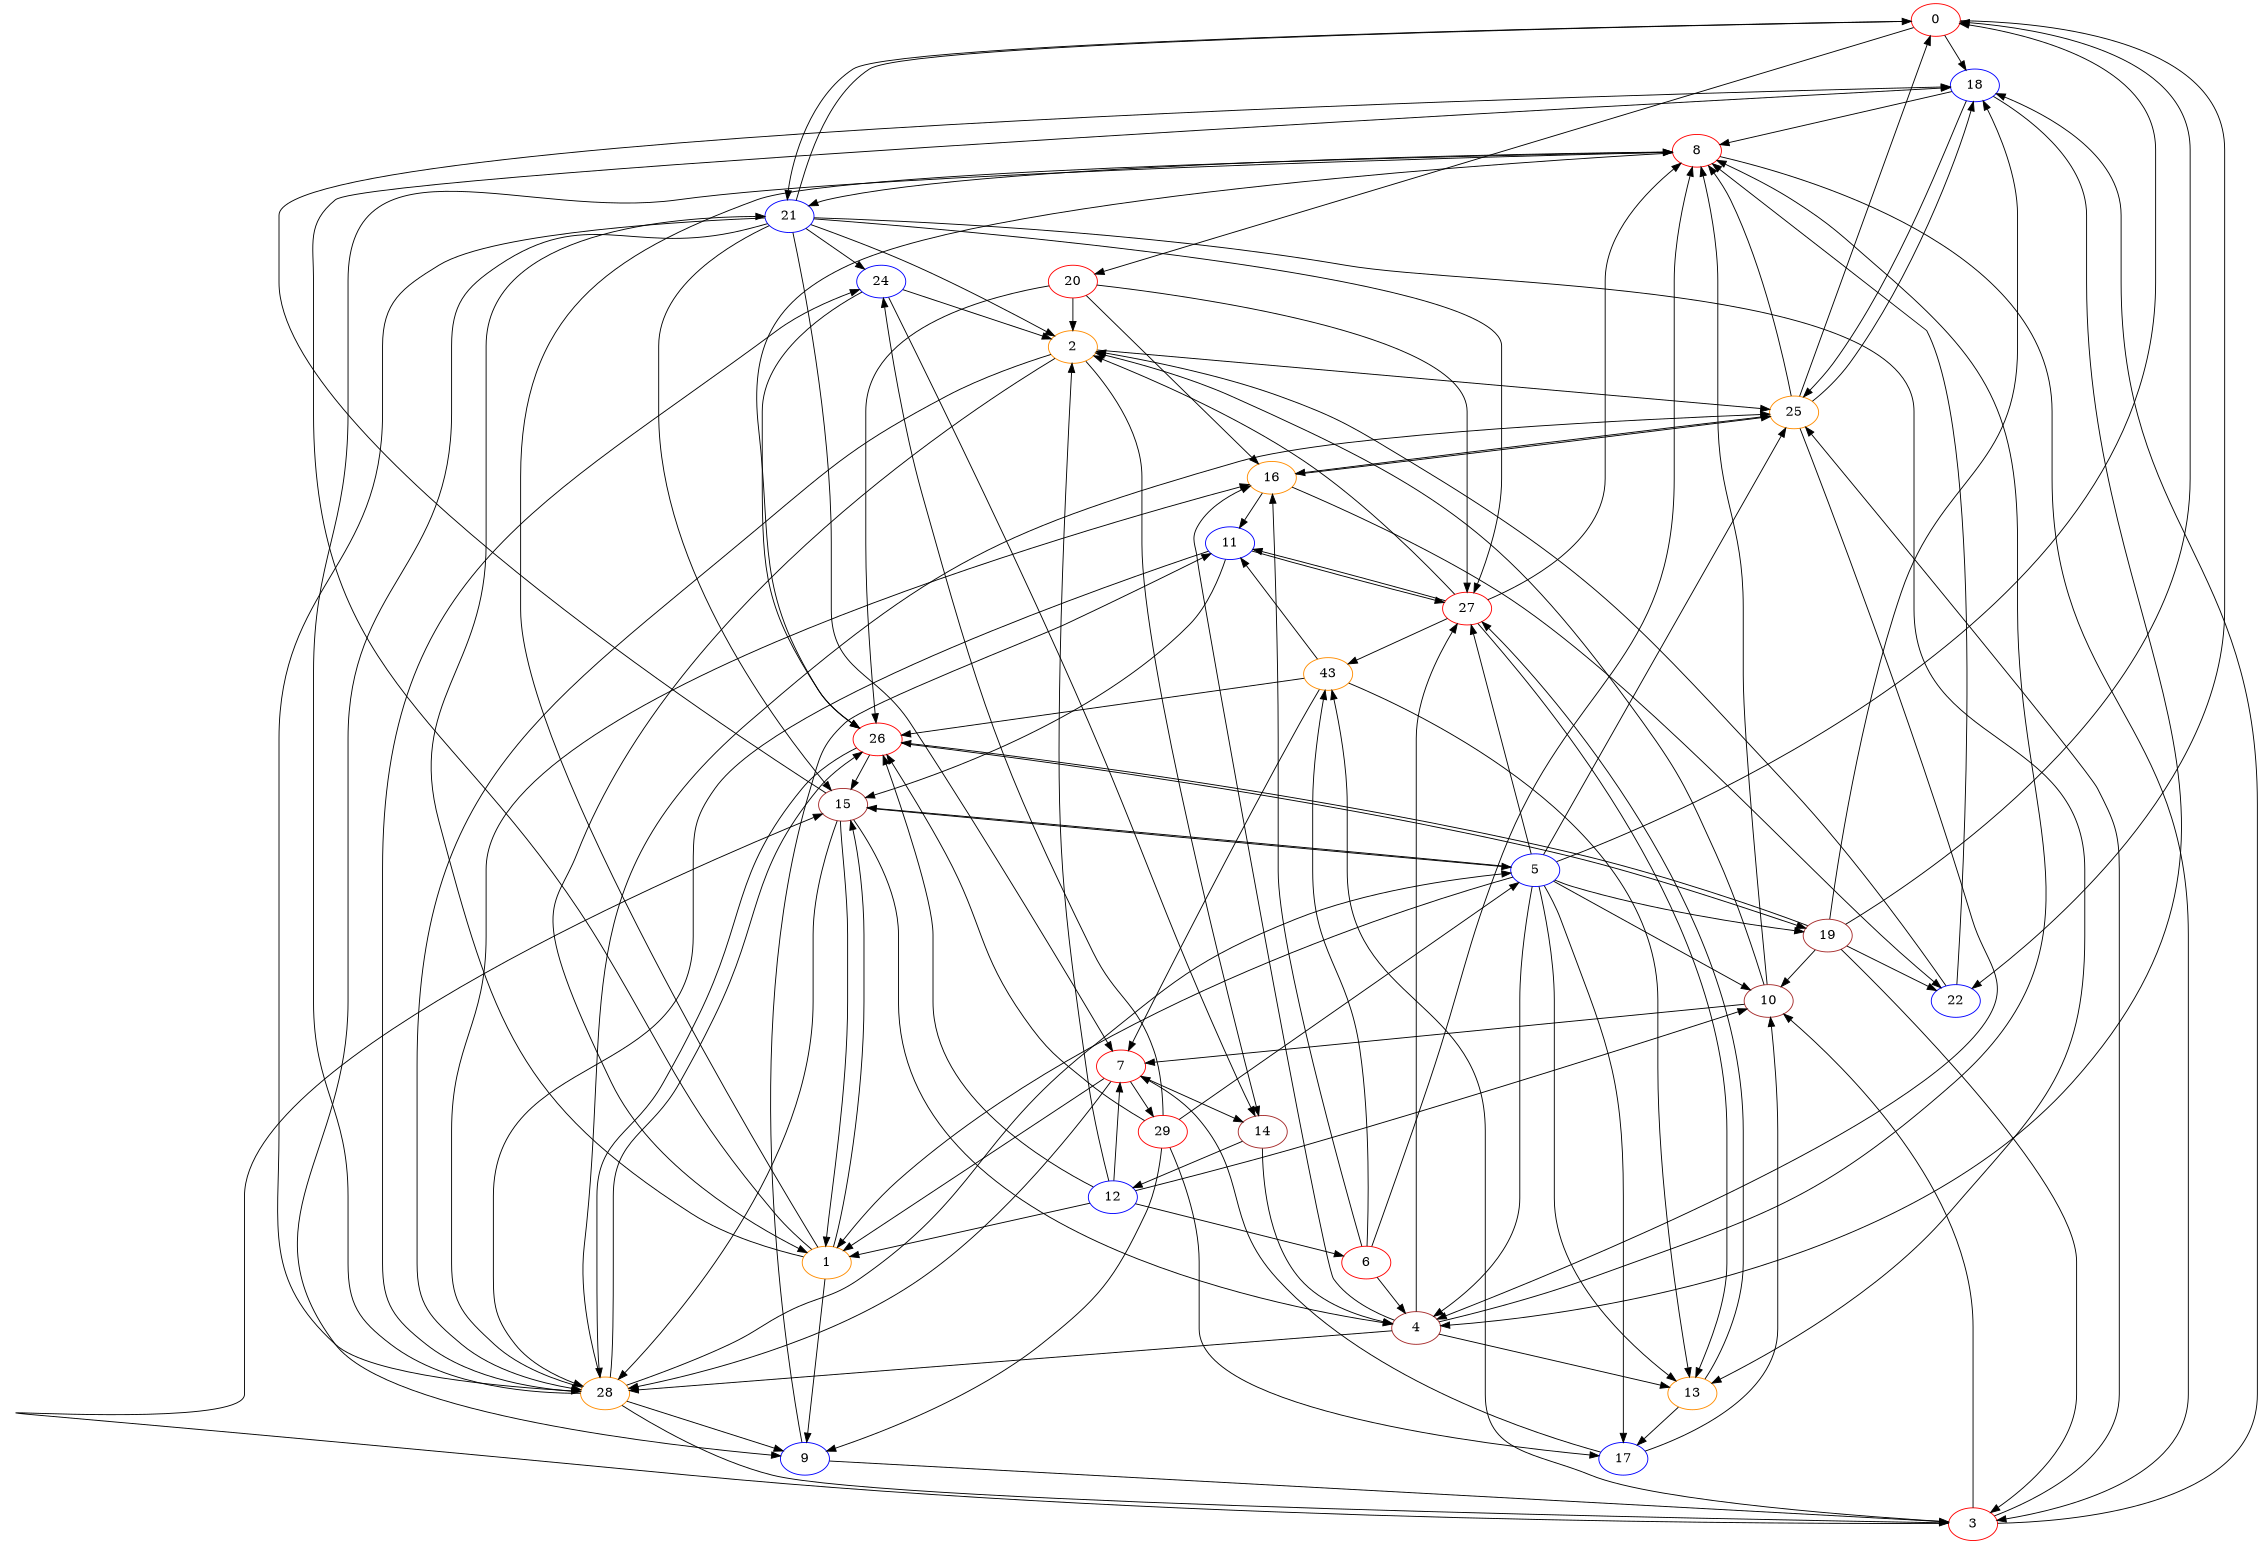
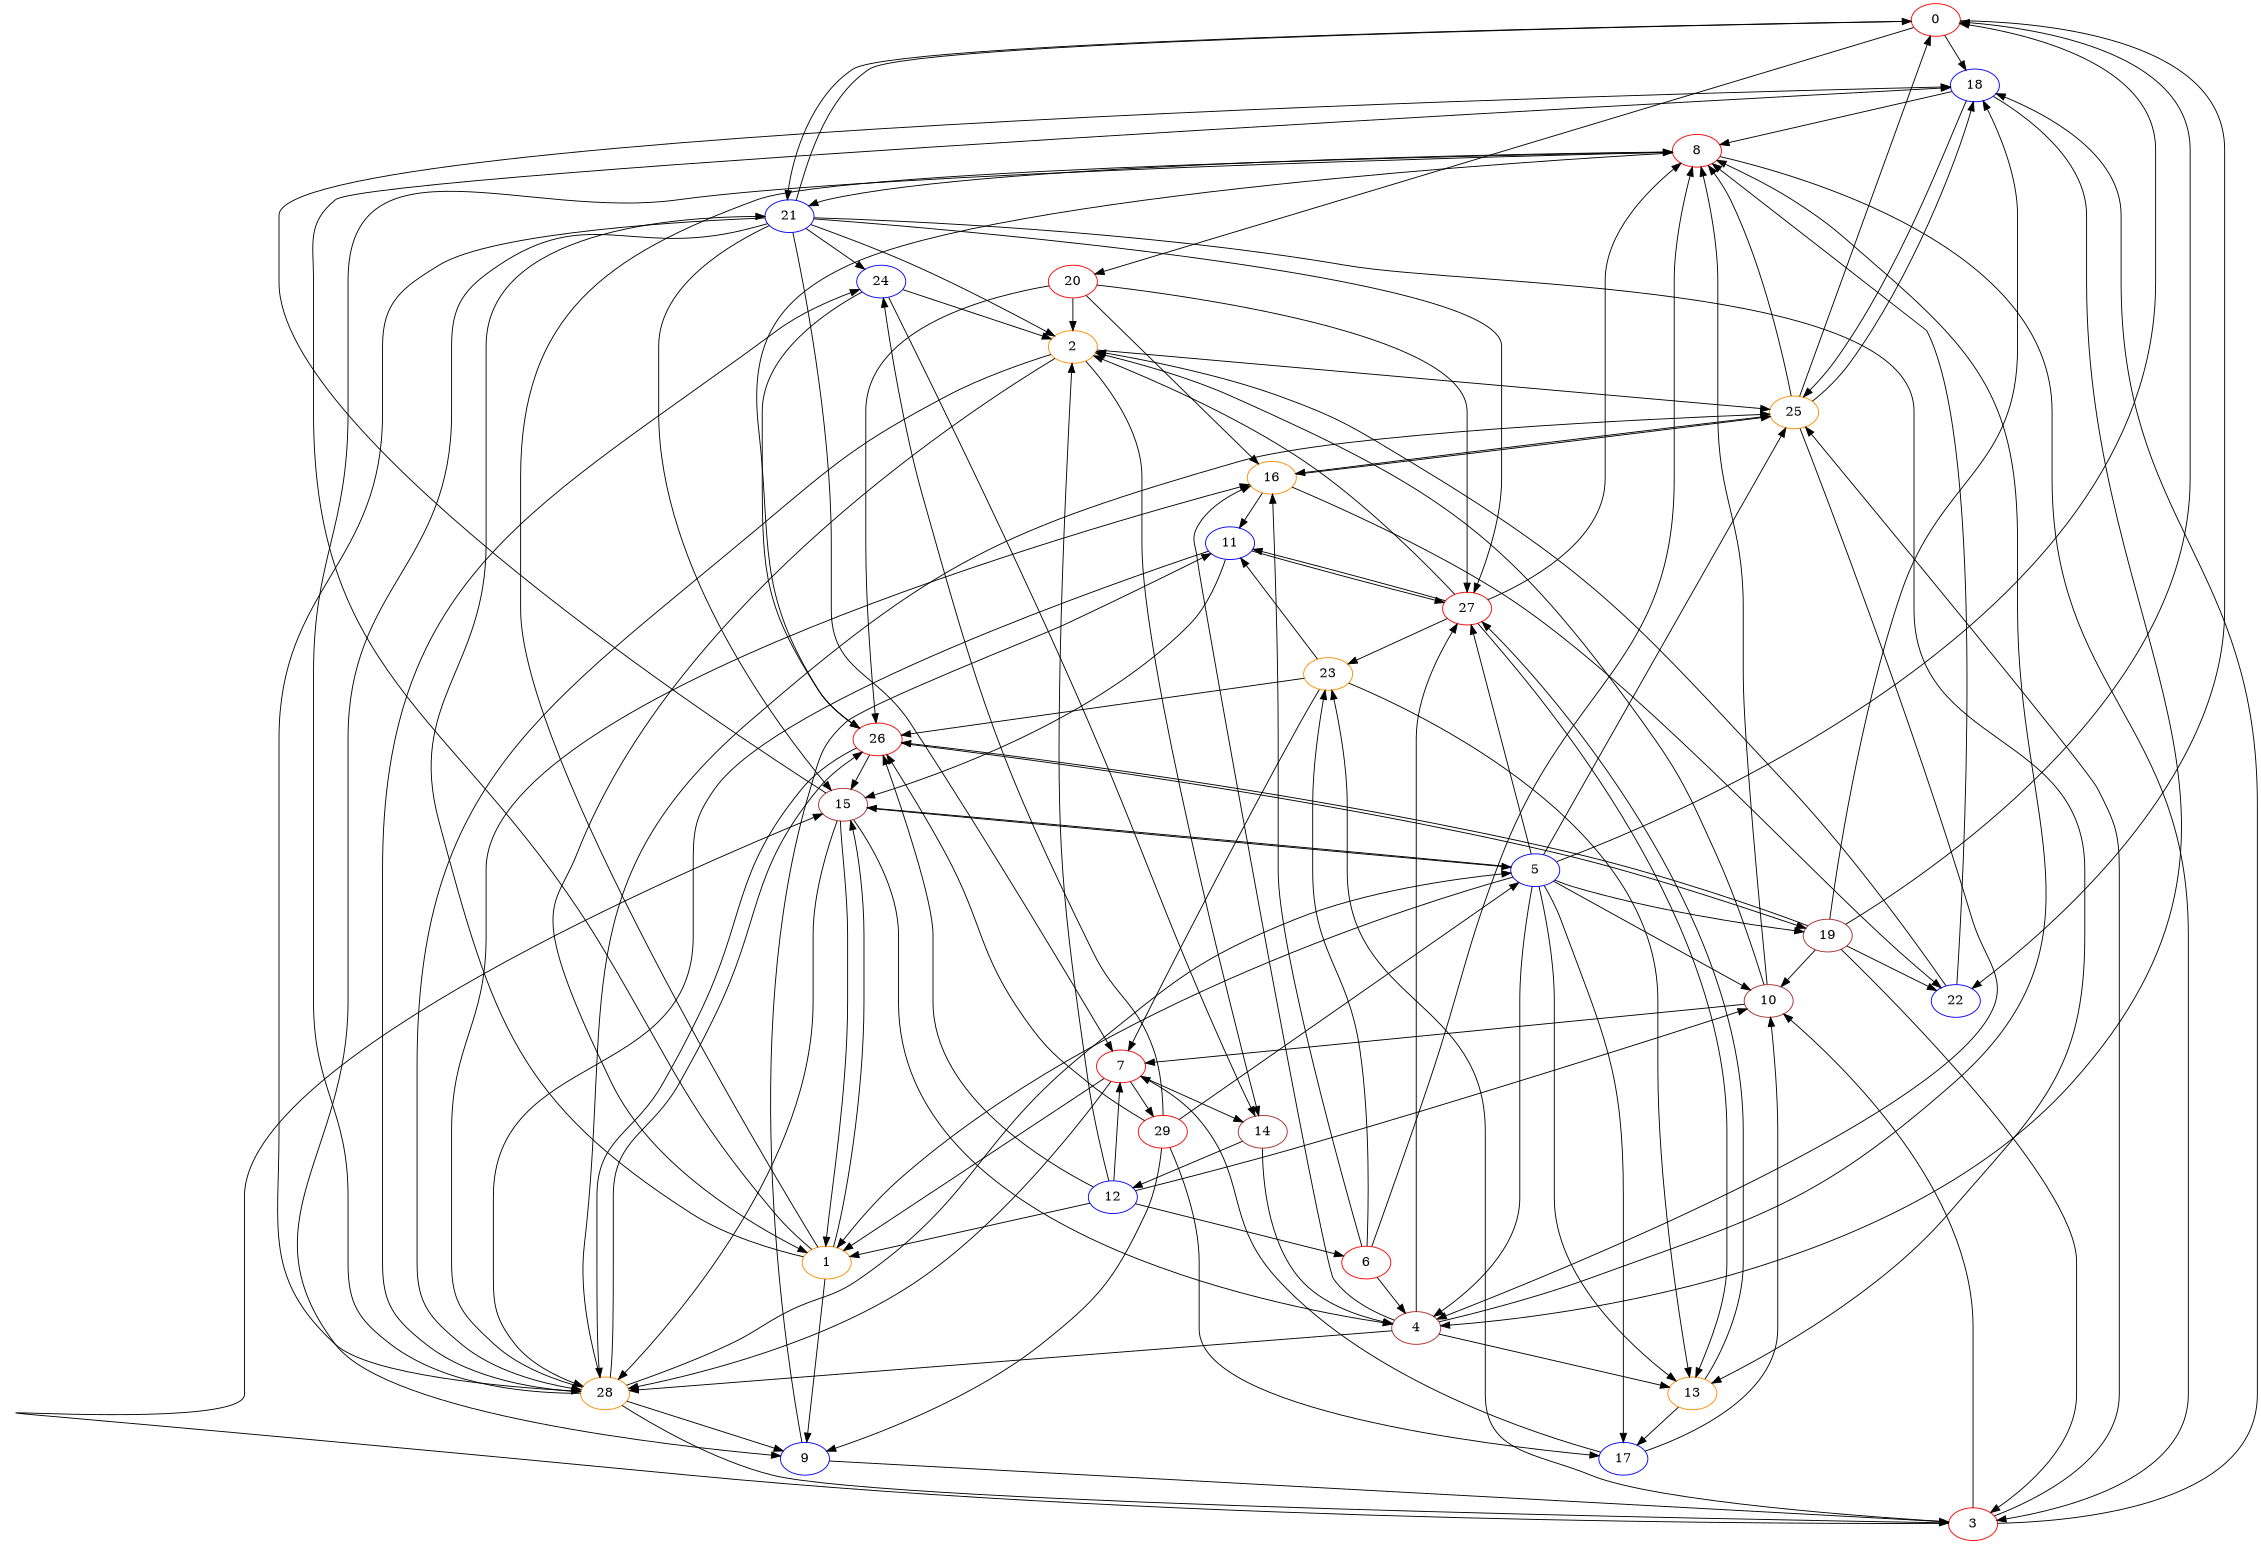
(1328, 674) -> (1328, 674)
